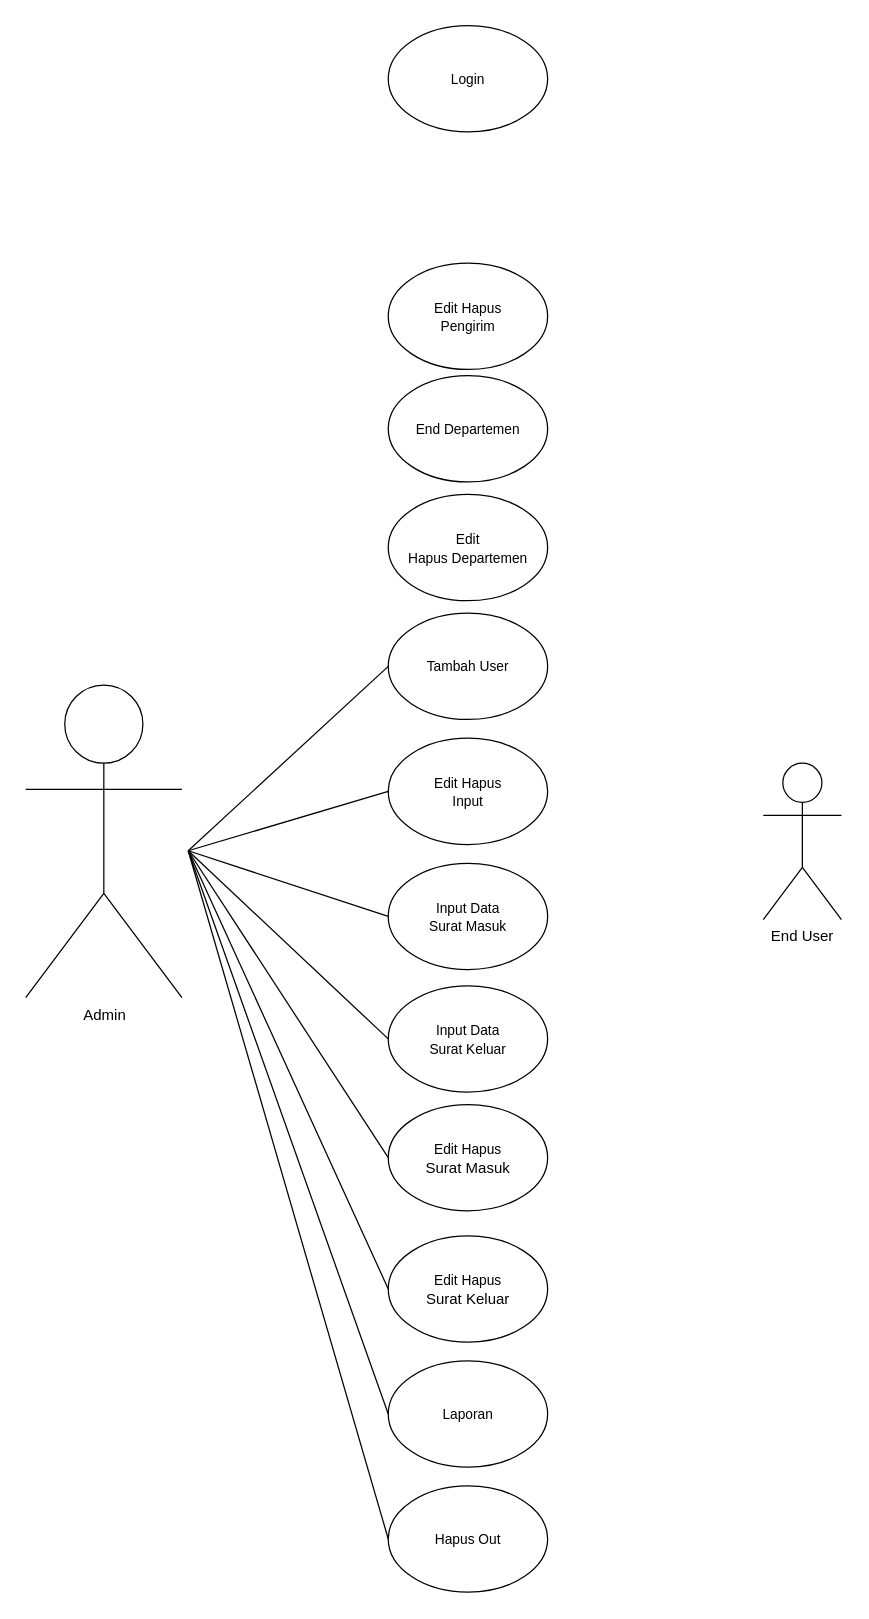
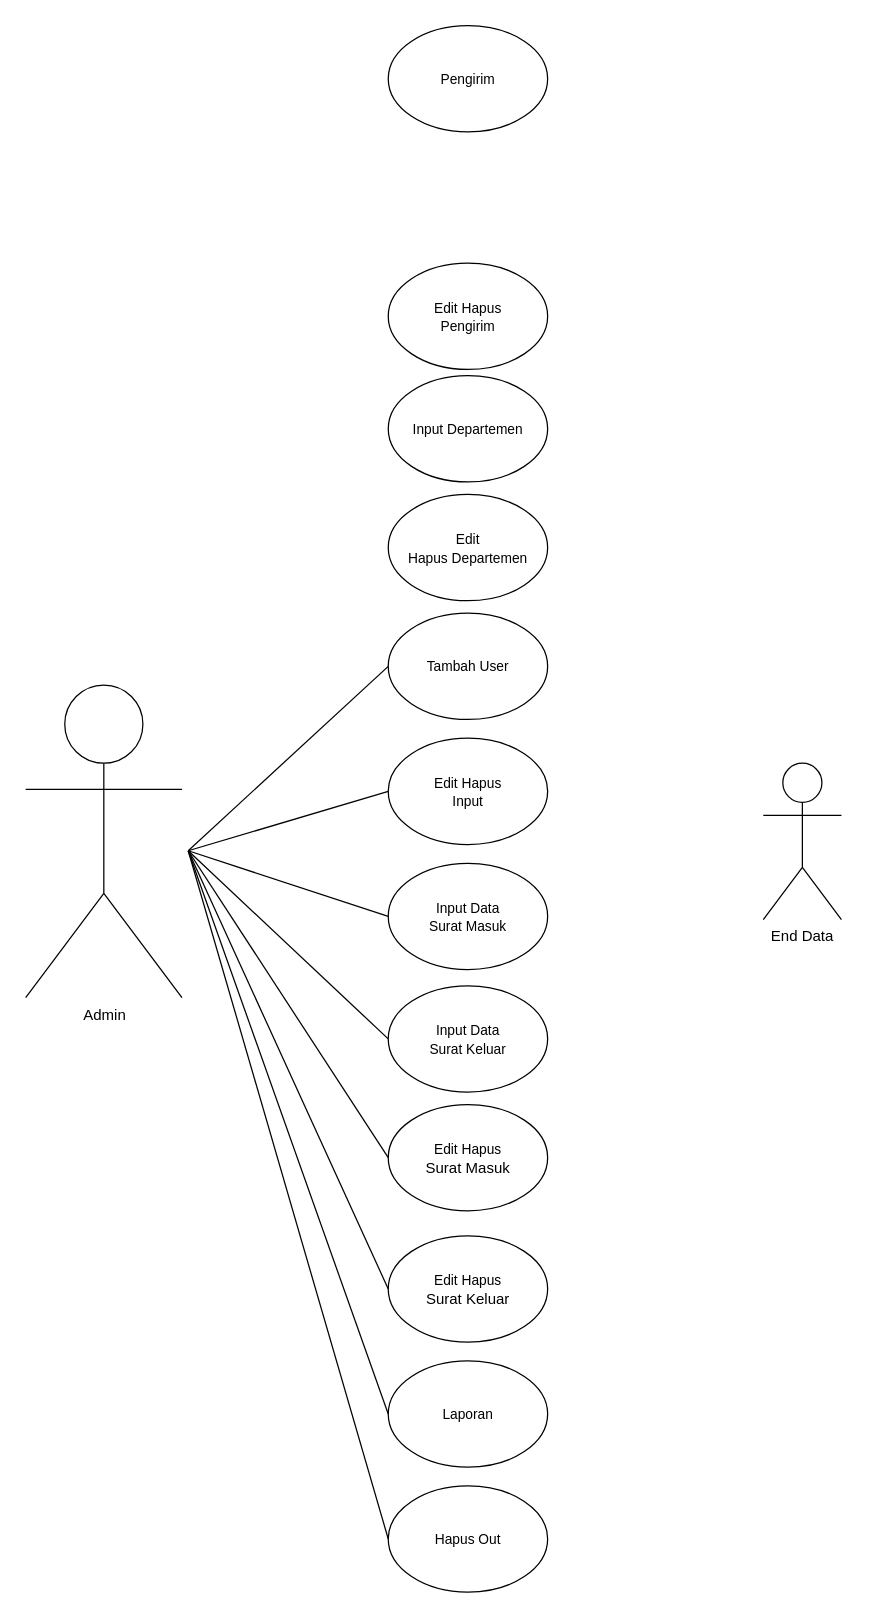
(468, 79) -> (468, 79)
(468, 429) -> (468, 429)
(803, 937) -> (803, 937)
